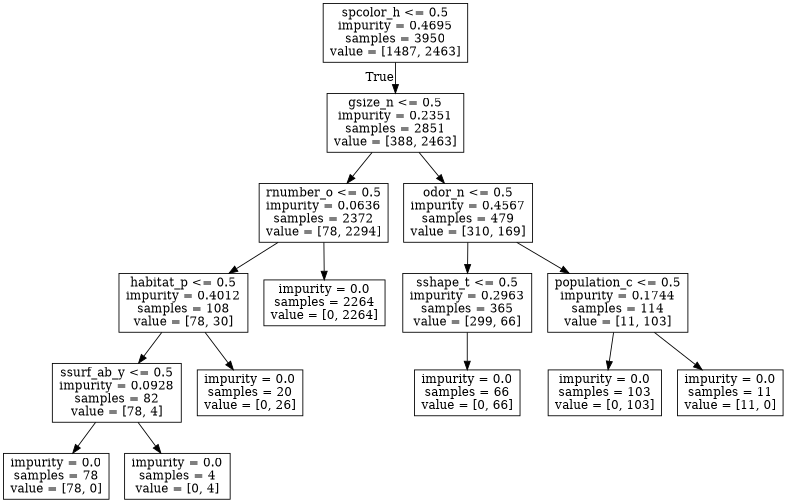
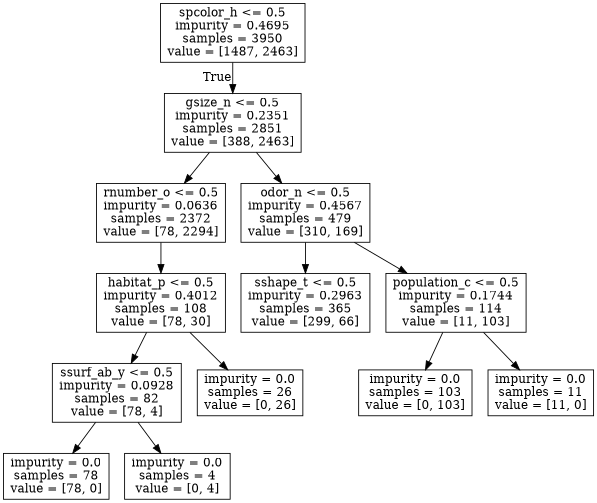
(324, 303) -> none
(250, 393) -> (250, 393)
(467, 393) -> none
